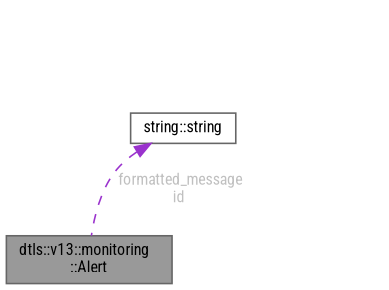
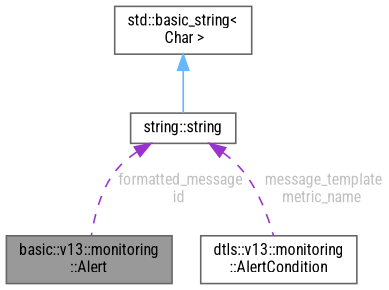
none -> (183, 30)
(89, 260) -> (89, 260)
none -> (279, 260)
